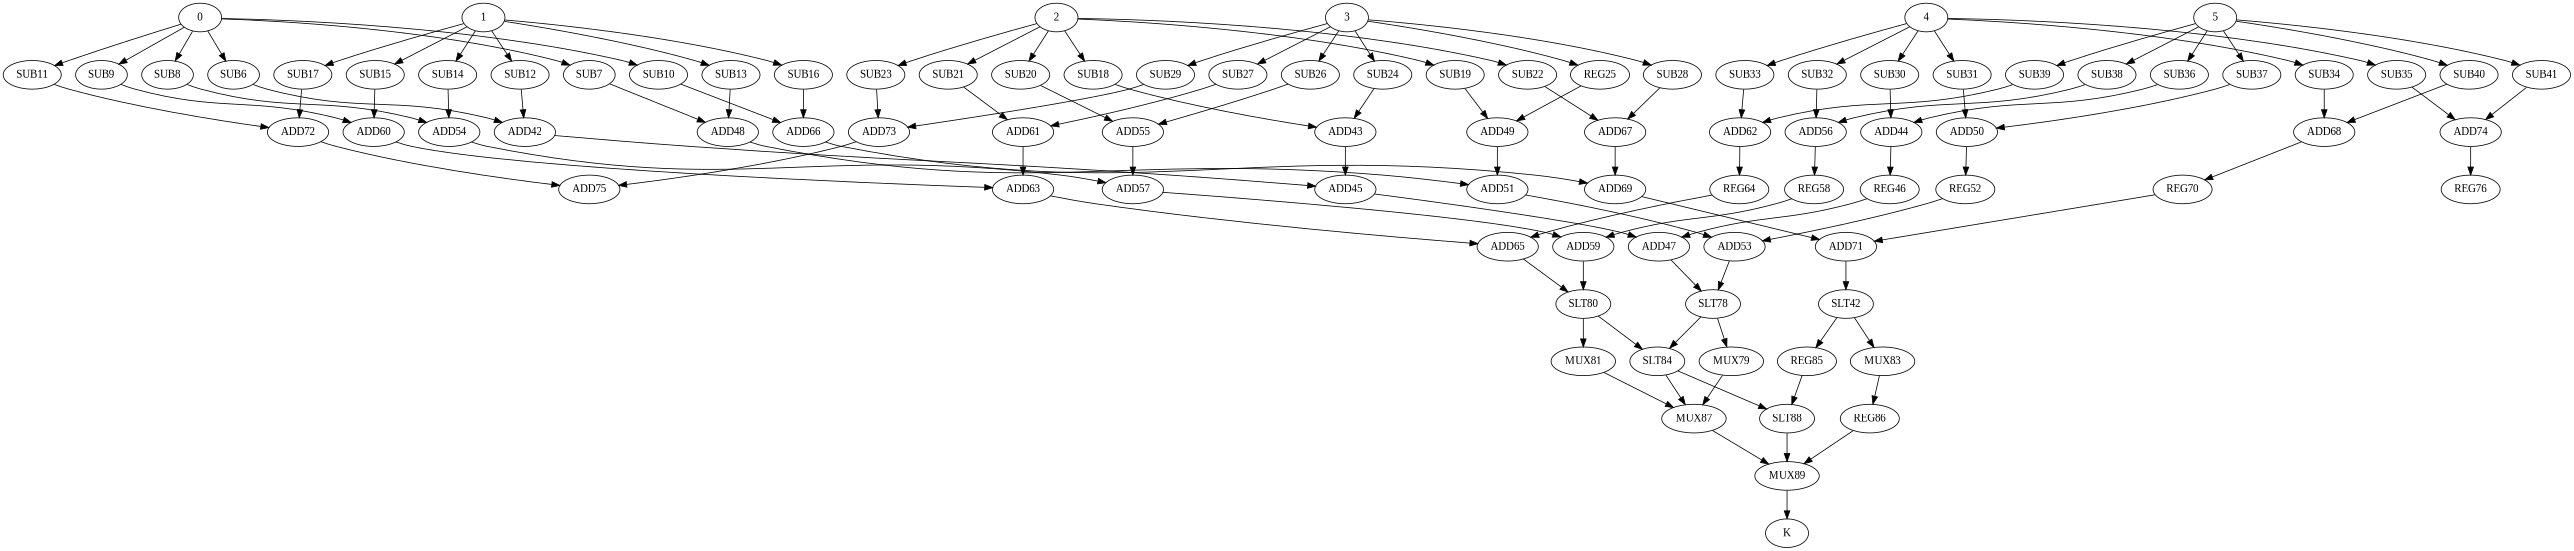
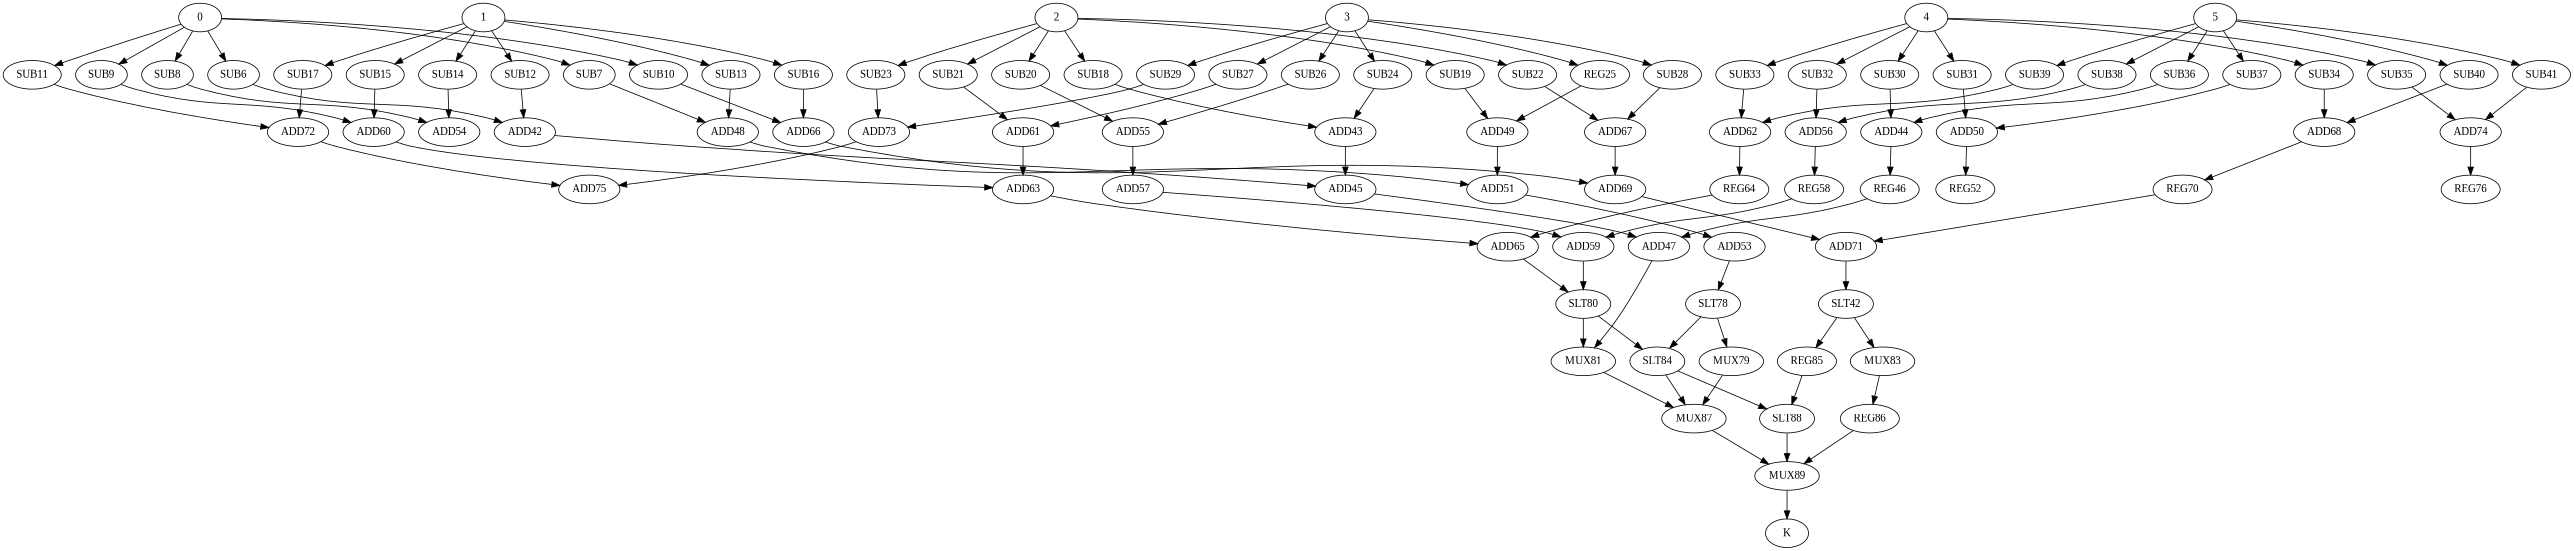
(784, 168) -> none
(1857, 221) -> none
(1683, 273) -> (1628, 302)
